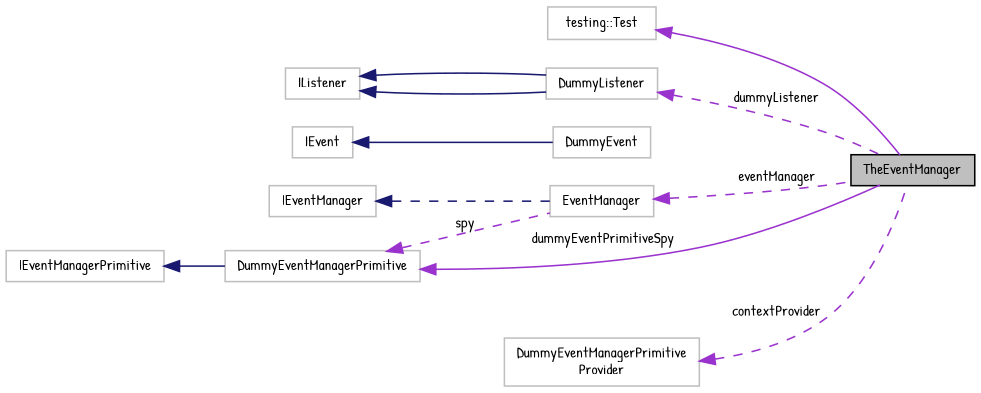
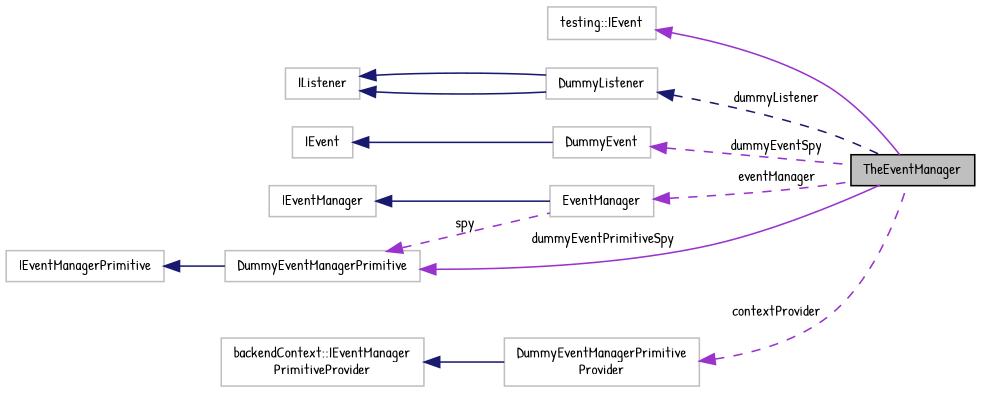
(602, 23) -> (602, 23)
(779, 119) -> (779, 119)
none -> (759, 156)
(471, 201) -> (471, 201)
none -> (323, 362)
